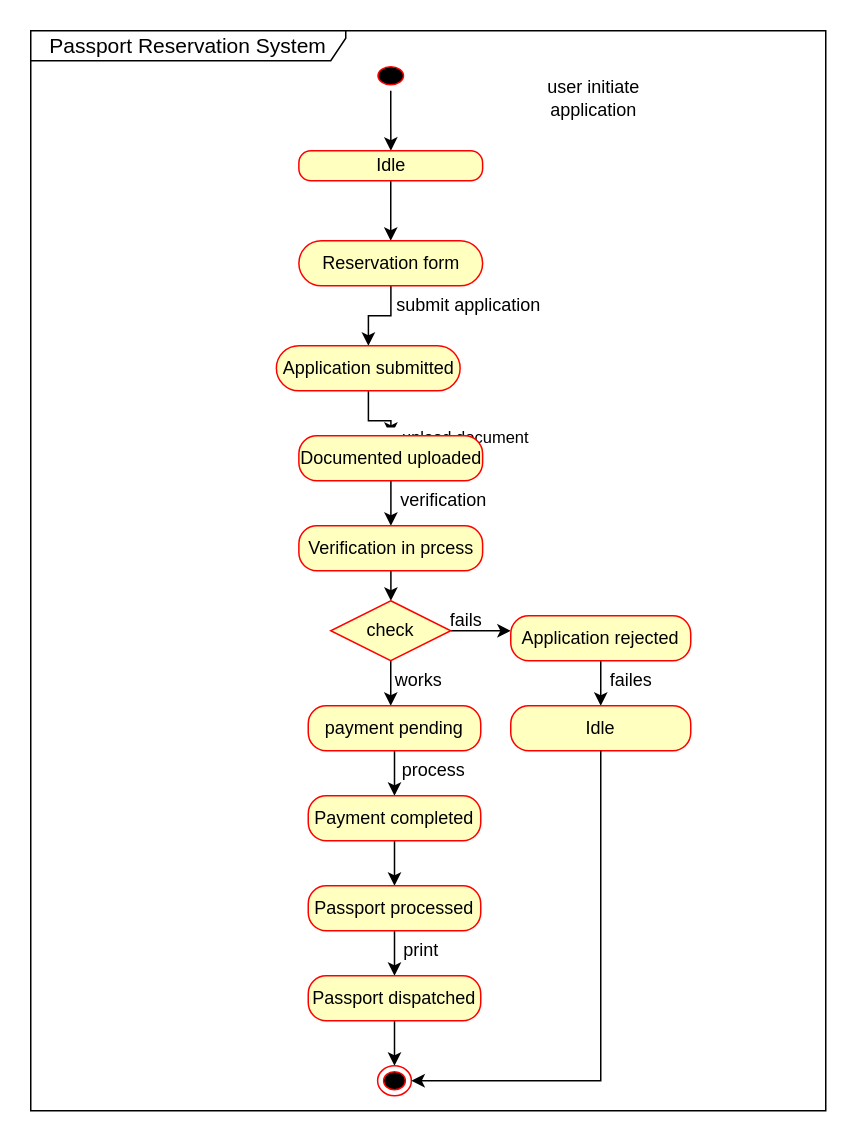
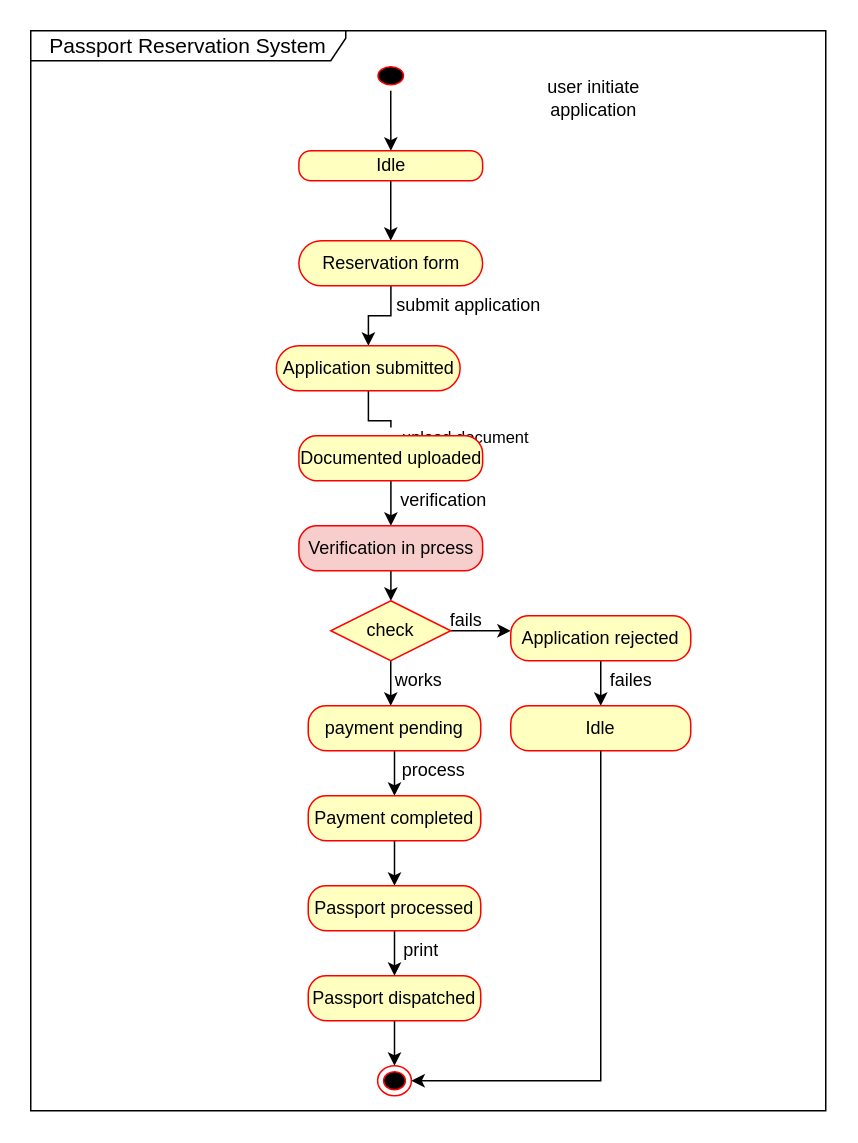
(388, 421) -> (388, 421)
(391, 548) -> (391, 548)
